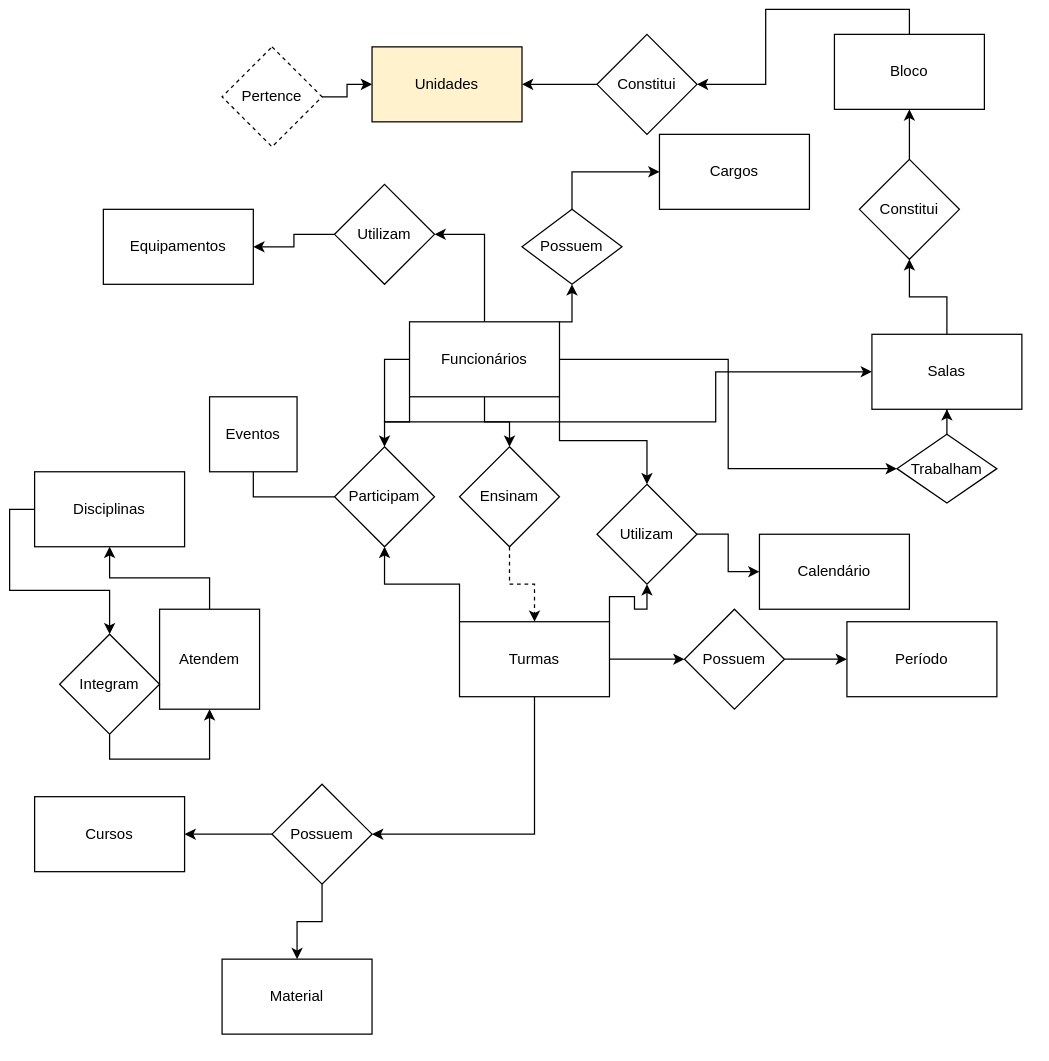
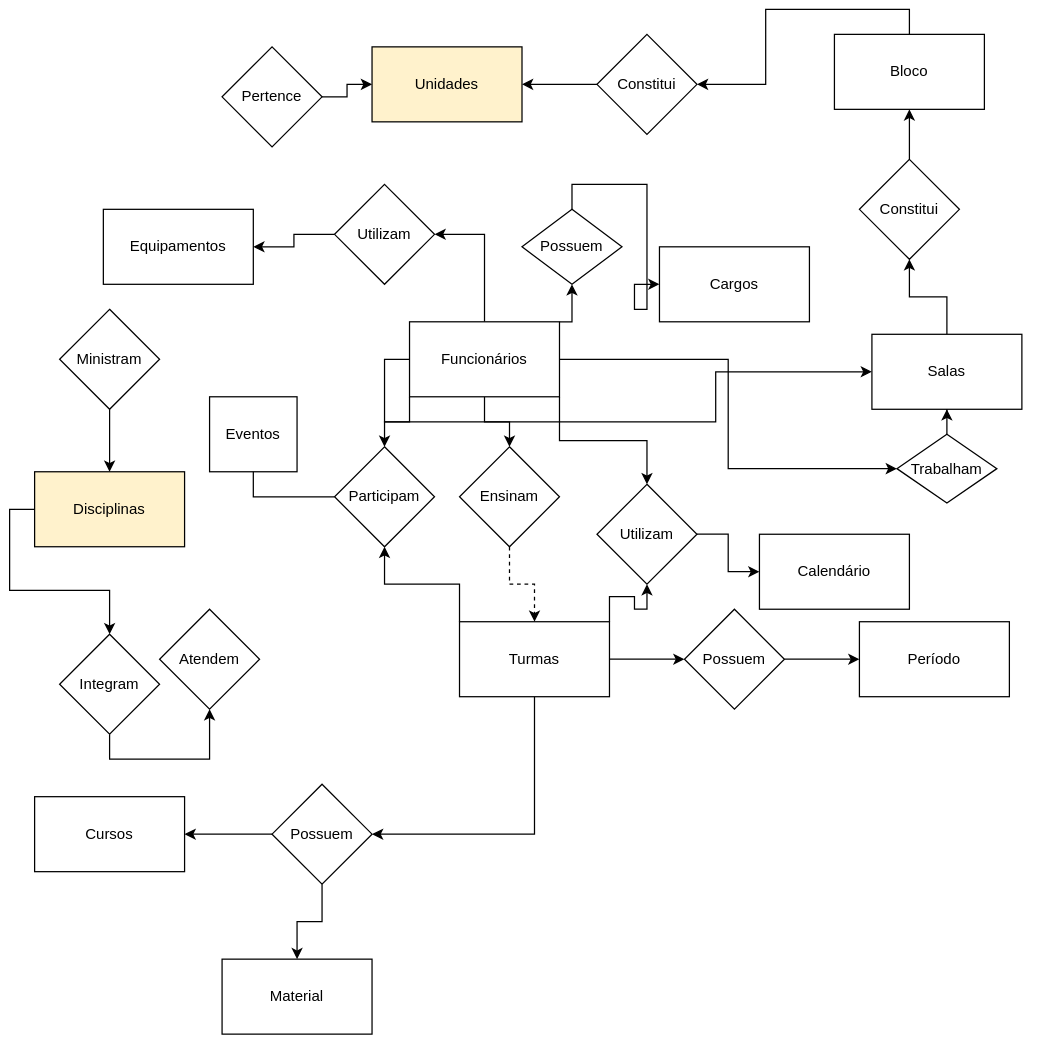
(272, 97) -> (272, 97)
(734, 172) -> (734, 284)
none -> (109, 359)
none -> (109, 437)
(109, 509) -> (109, 509)
(163, 578) -> none
(209, 659) -> (209, 659)
(922, 659) -> (934, 659)
